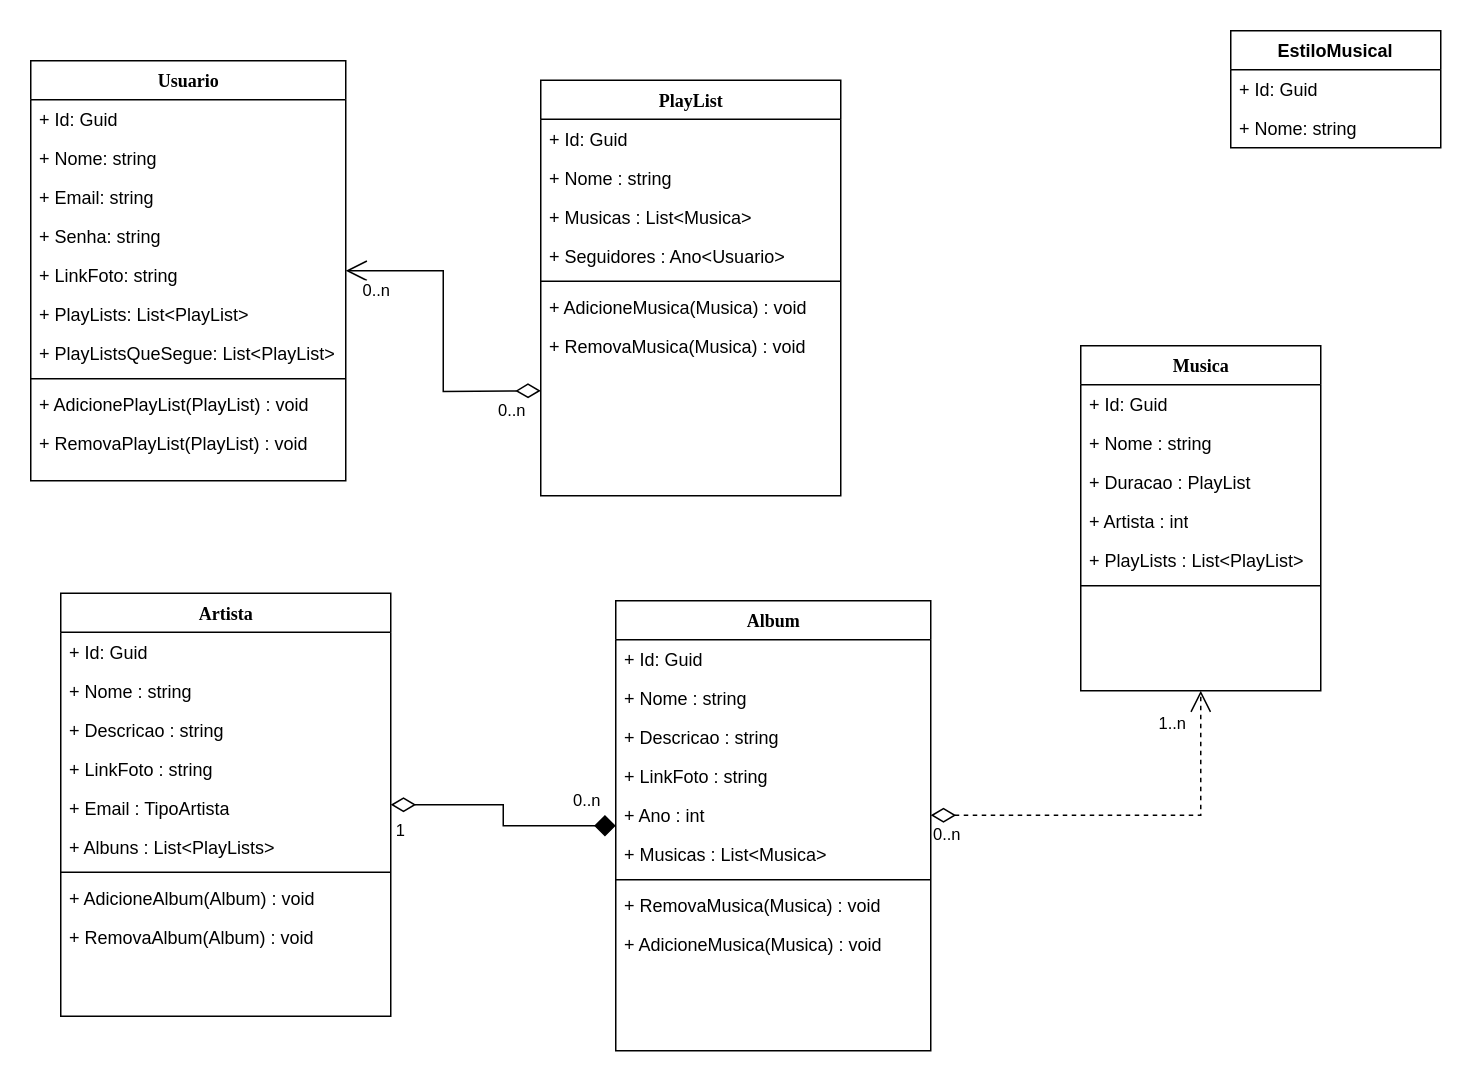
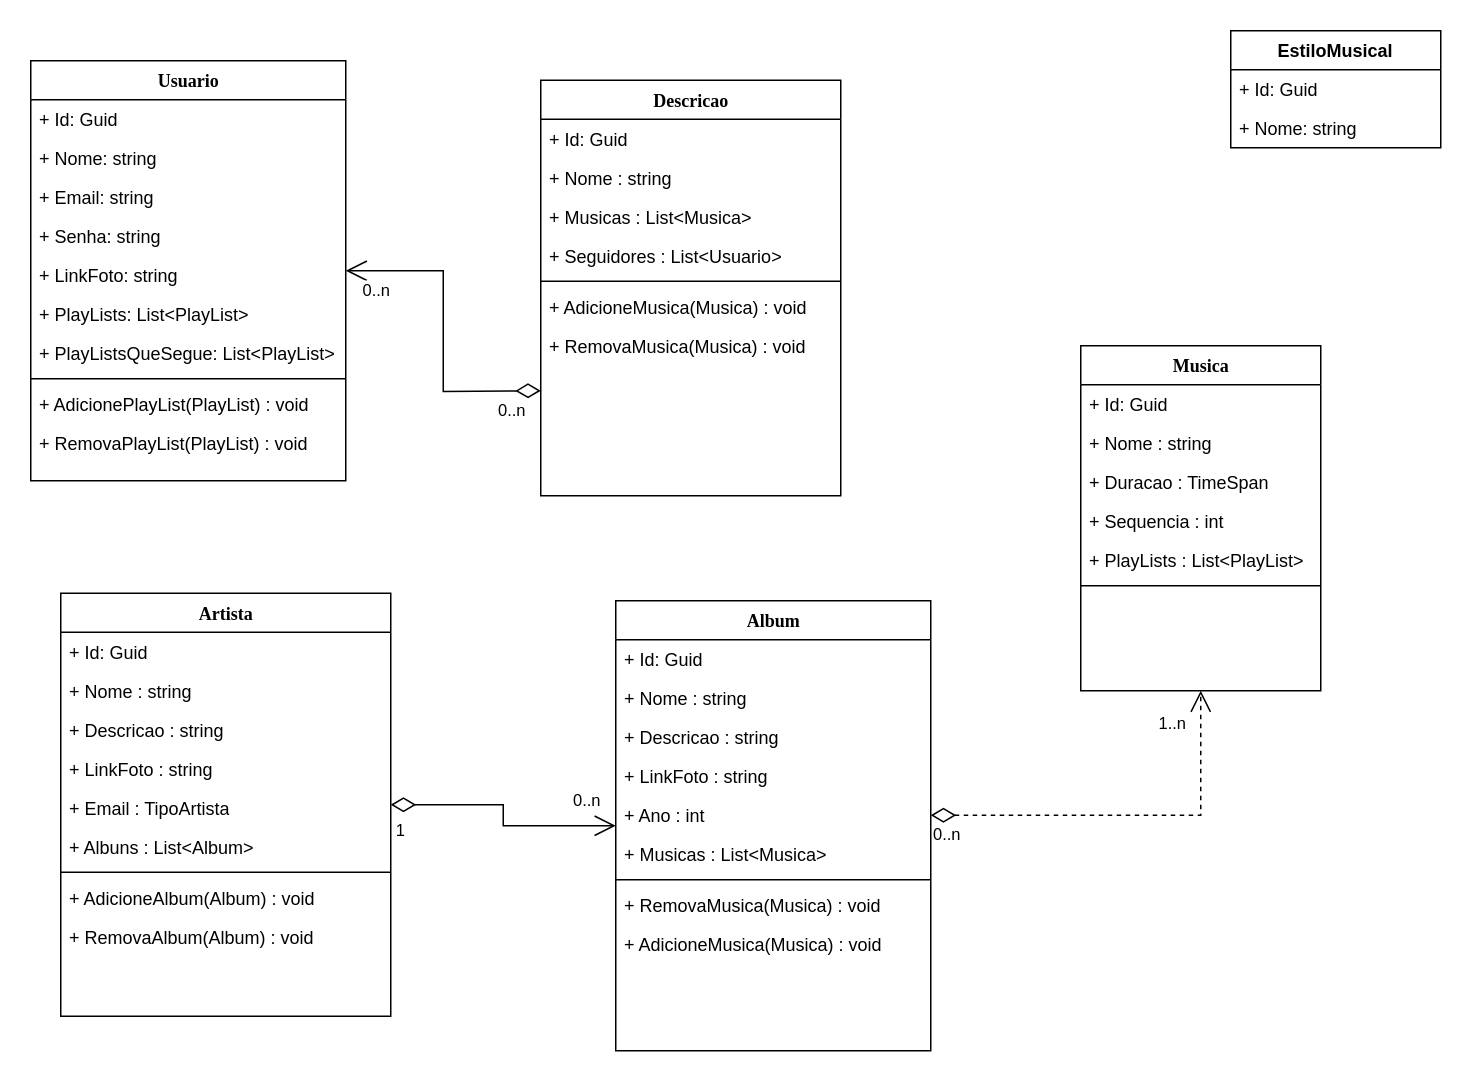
(692, 102) -> (692, 102)
(674, 258) -> (677, 258)
(1177, 484) -> (1179, 484)
(1151, 523) -> (1161, 523)
(594, 826) -> (602, 826)
(182, 849) -> (164, 849)
